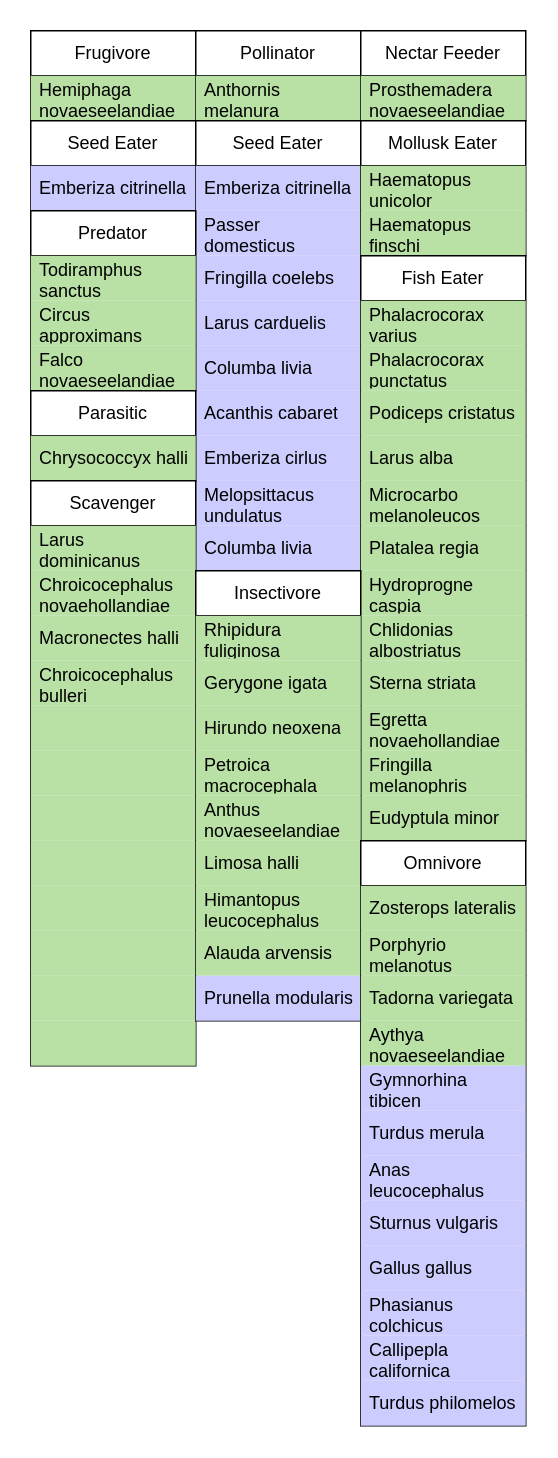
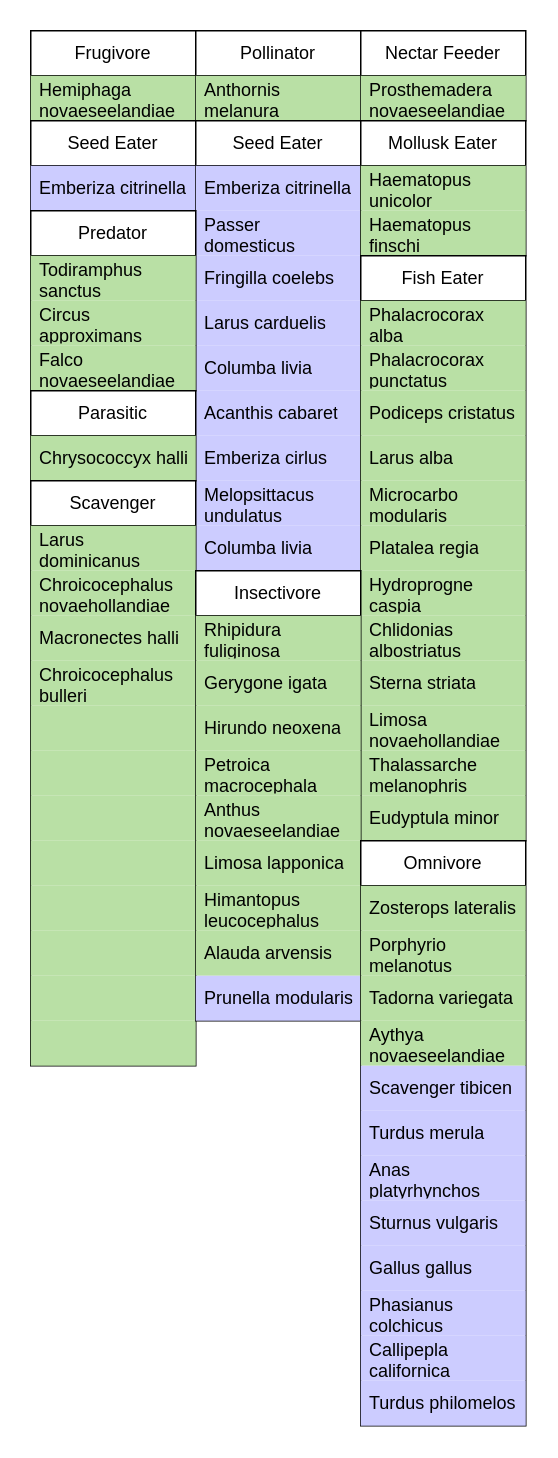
(445, 323) -> (445, 323)
(445, 503) -> (445, 503)
(445, 728) -> (445, 728)
(445, 773) -> (445, 773)
(254, 863) -> (276, 863)
(445, 1088) -> (445, 1088)
(445, 1178) -> (445, 1178)
